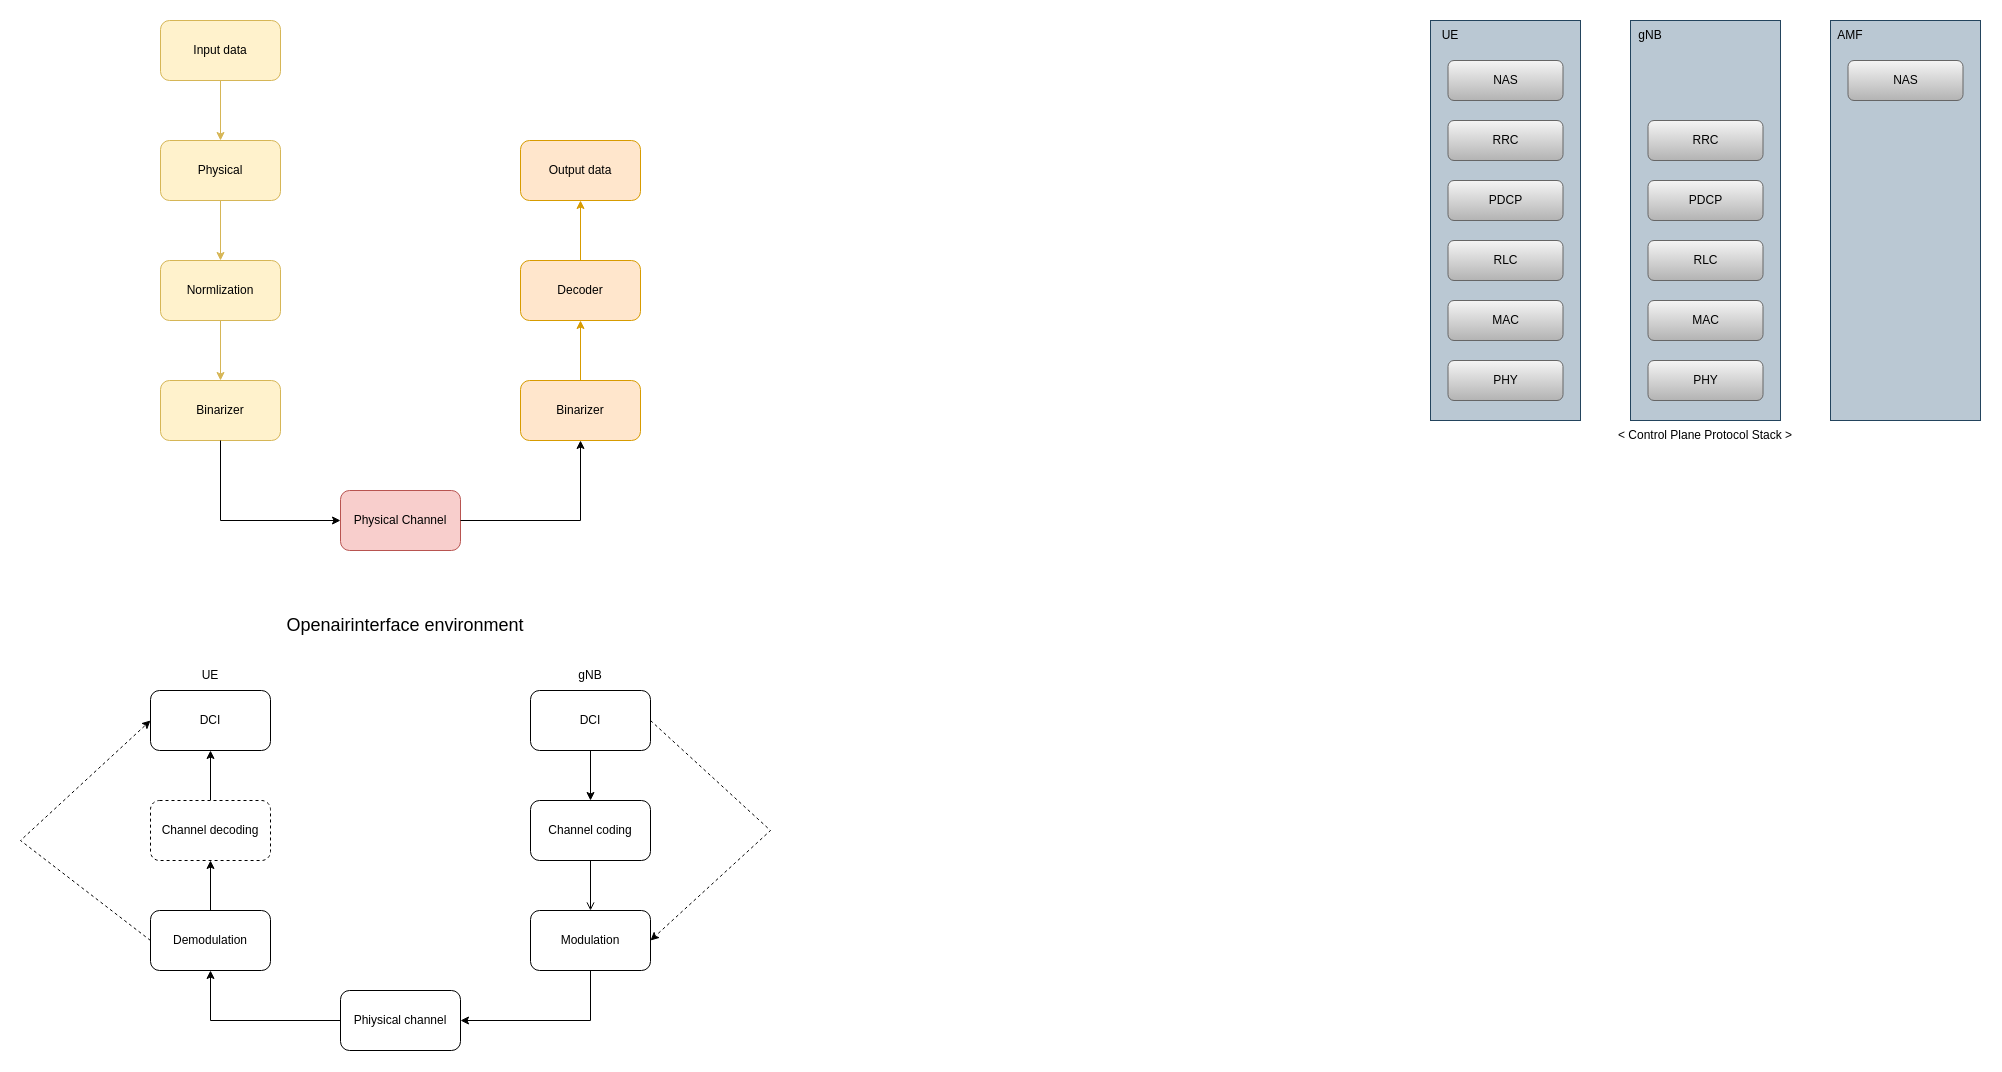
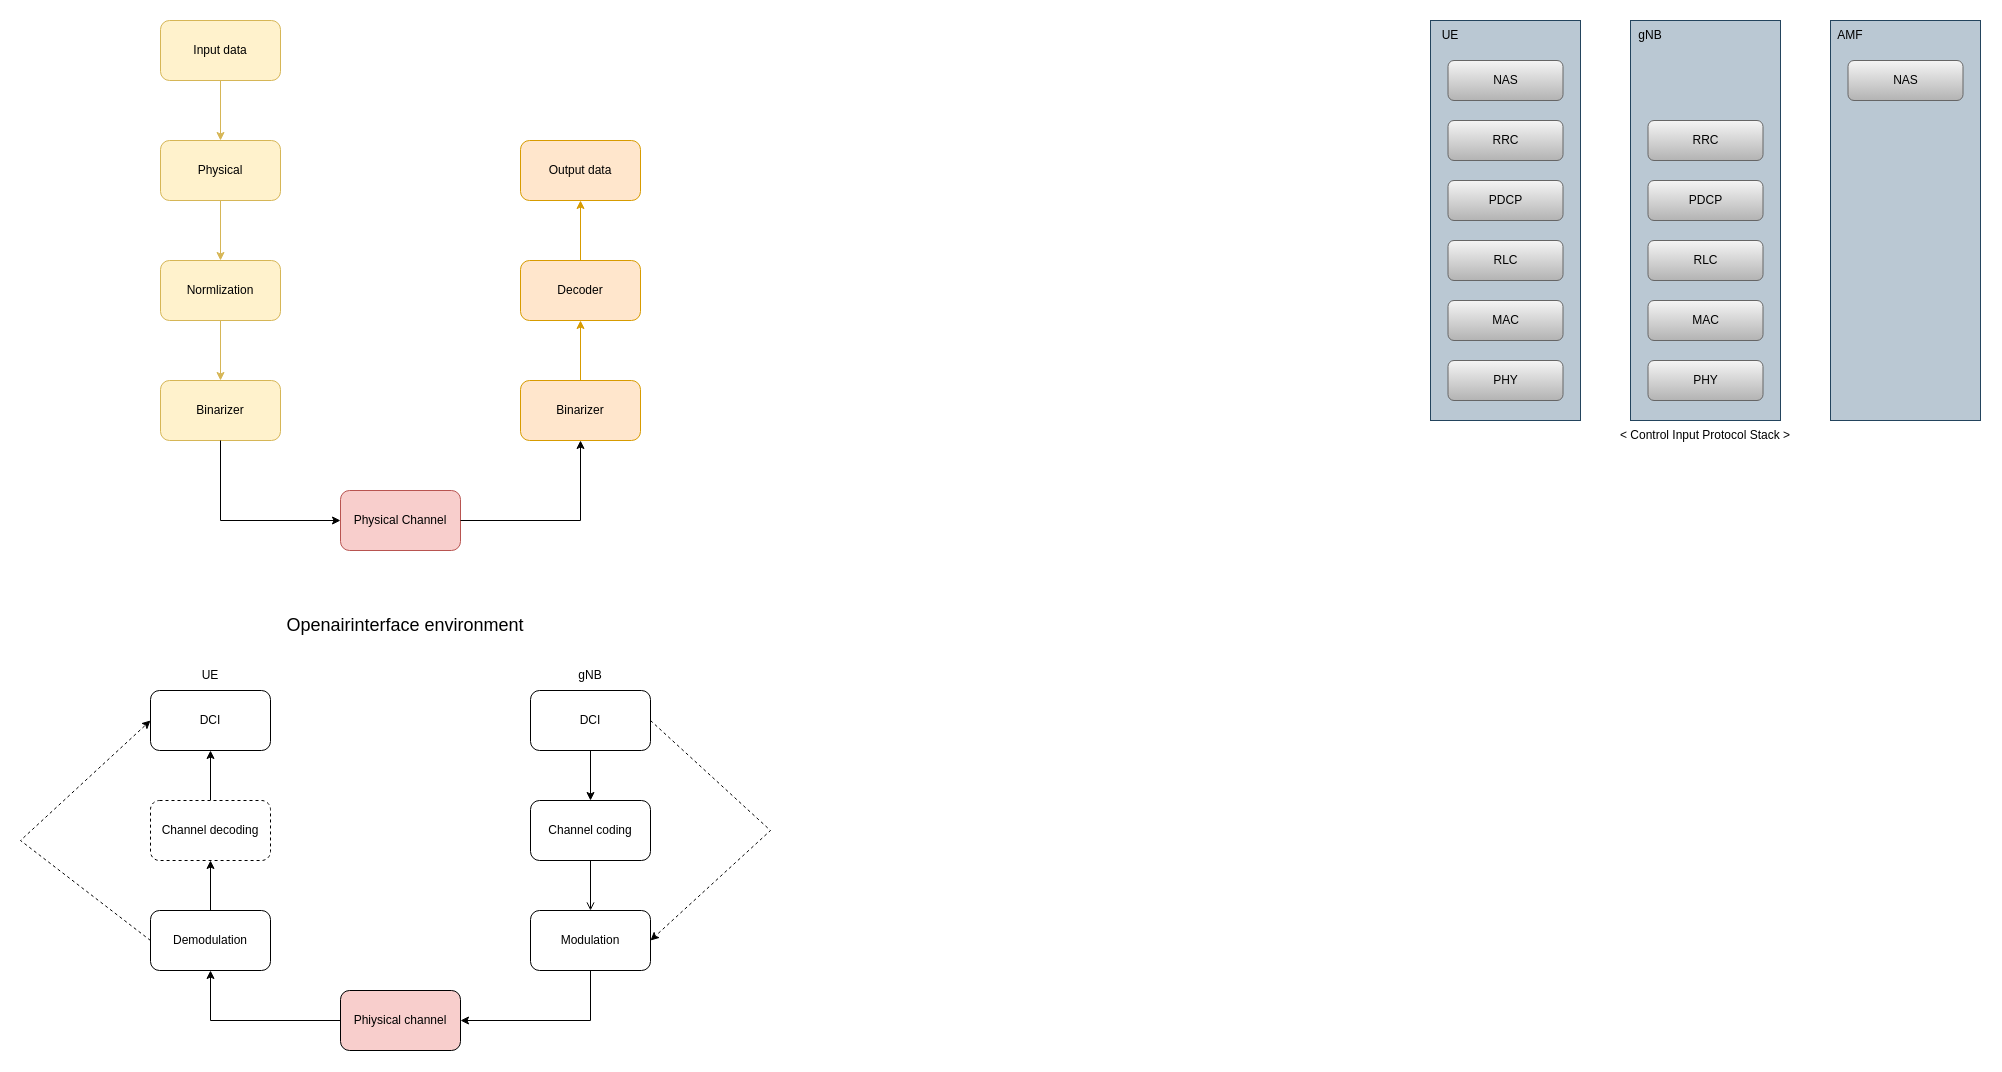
(1706, 436) -> (1706, 436)
(401, 1021) -> (401, 1021)
